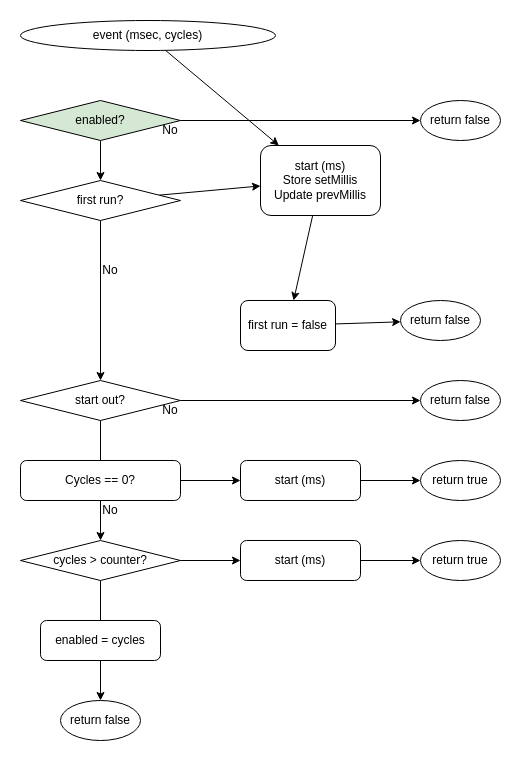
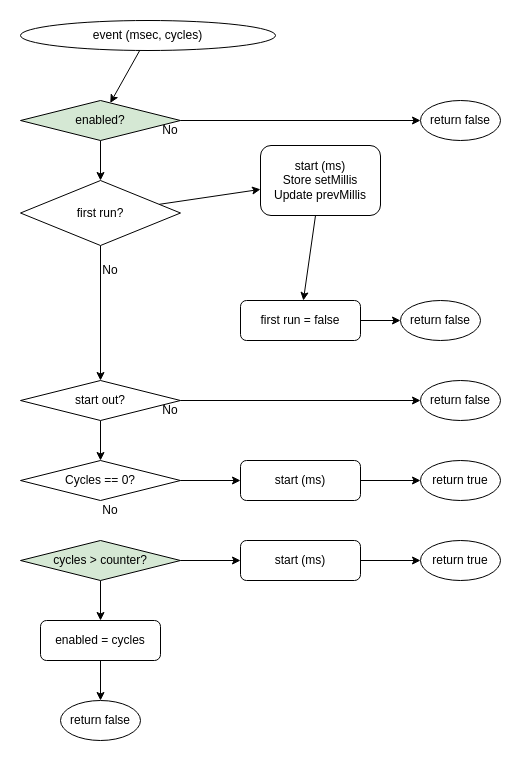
(219, 96) -> (127, 73)
(101, 201) -> (101, 213)
(288, 326) -> (301, 321)
(101, 456) -> (101, 452)
(101, 481) -> (101, 481)
(101, 517) -> none
(101, 561) -> (101, 561)
(101, 615) -> (101, 612)
